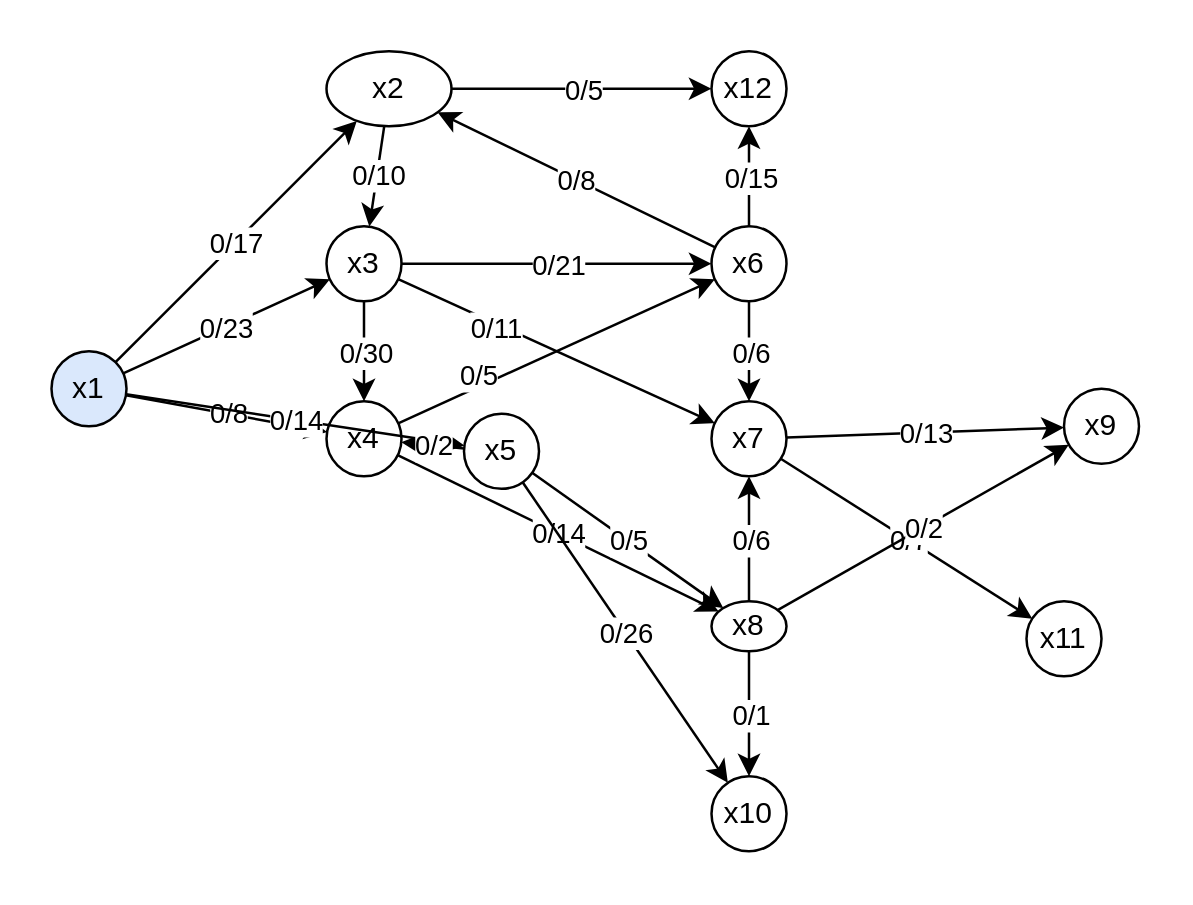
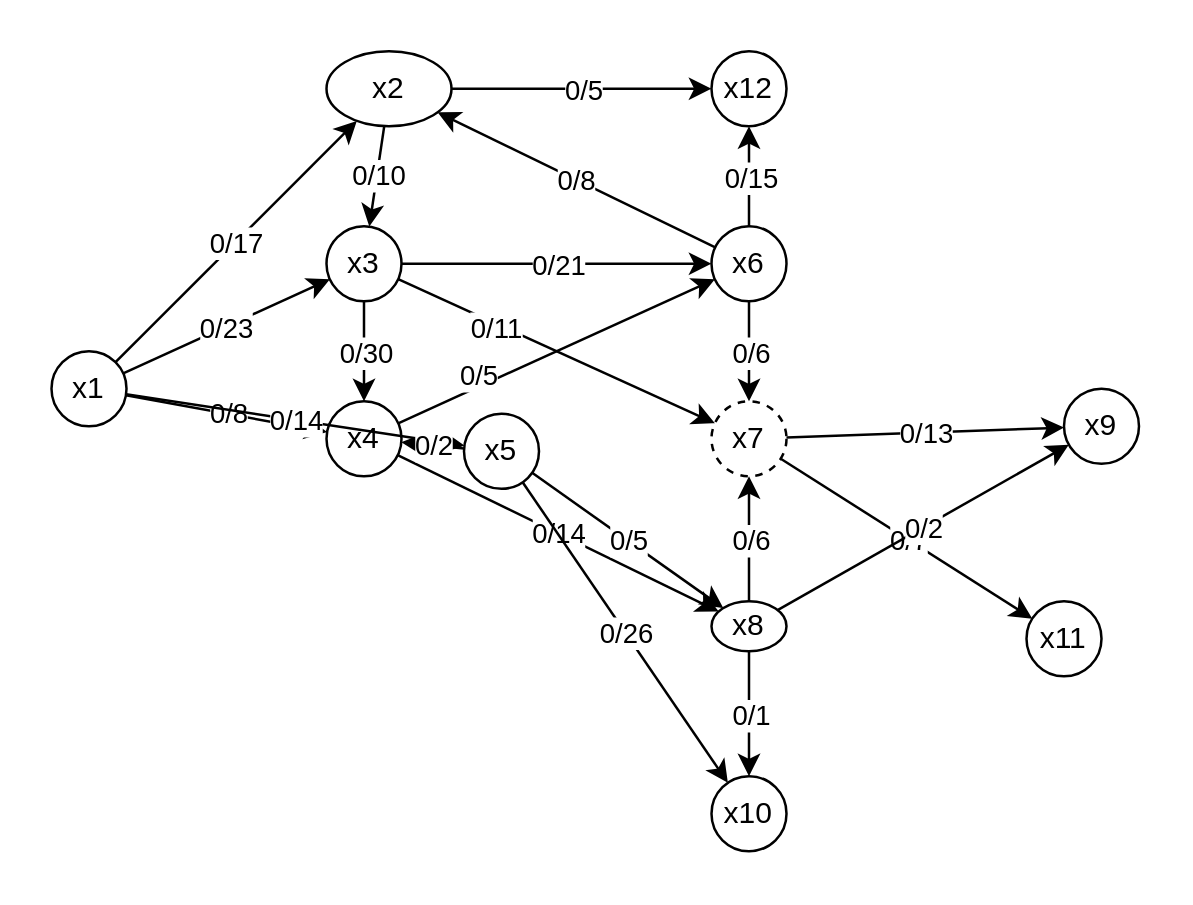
(89, 389) -> (89, 389)
(749, 439) -> (749, 439)
